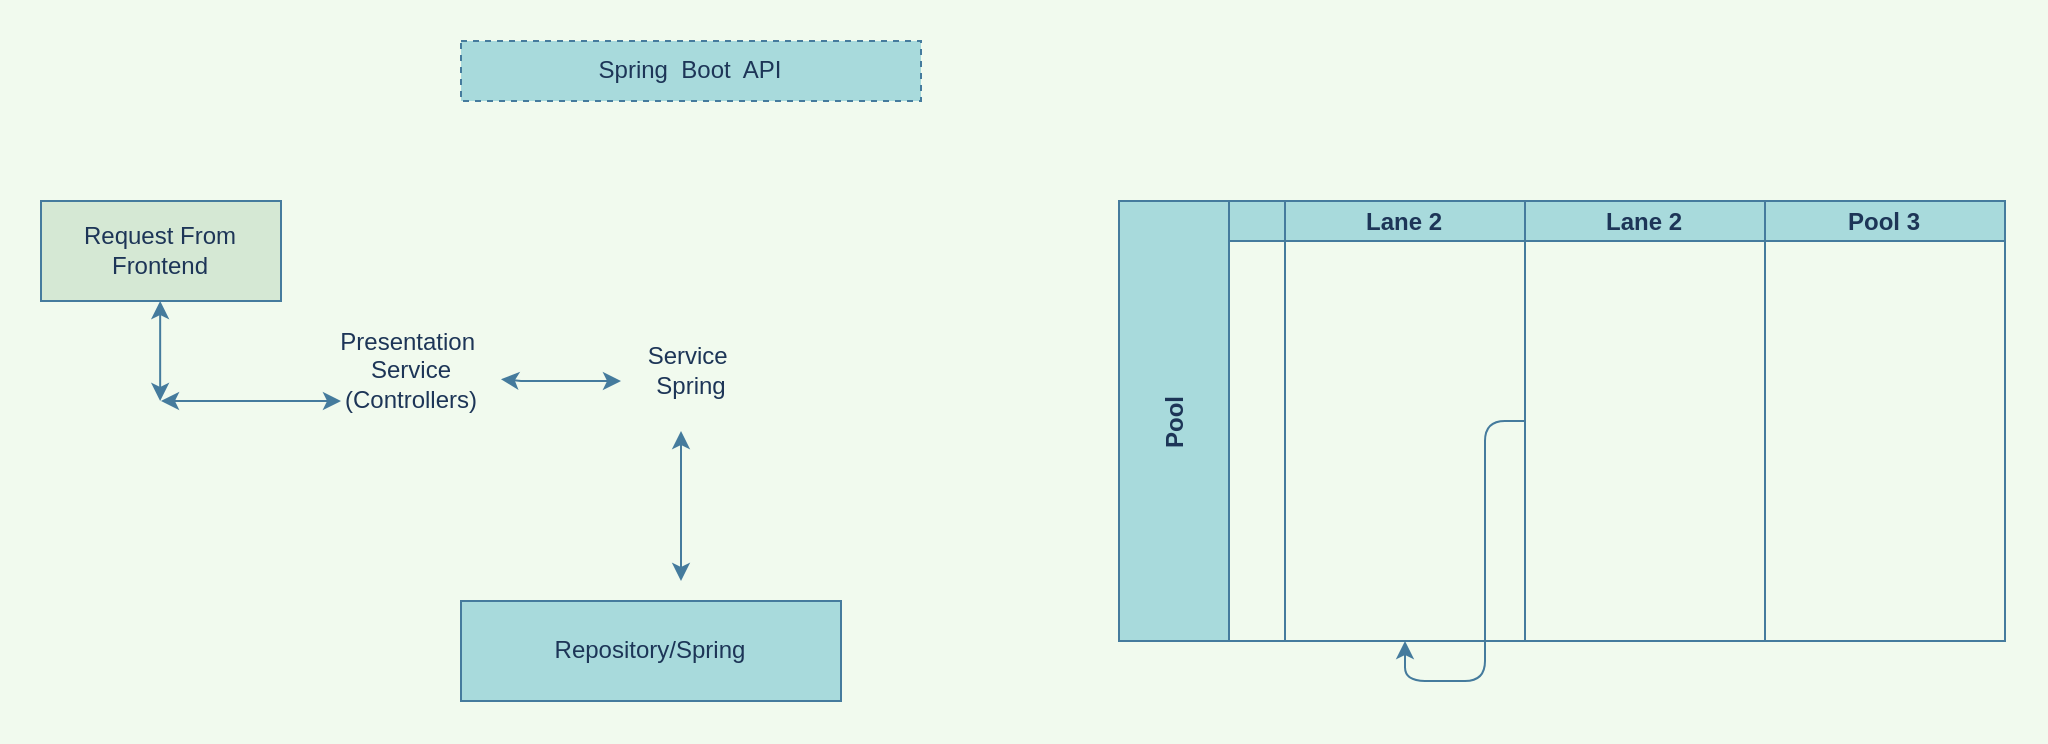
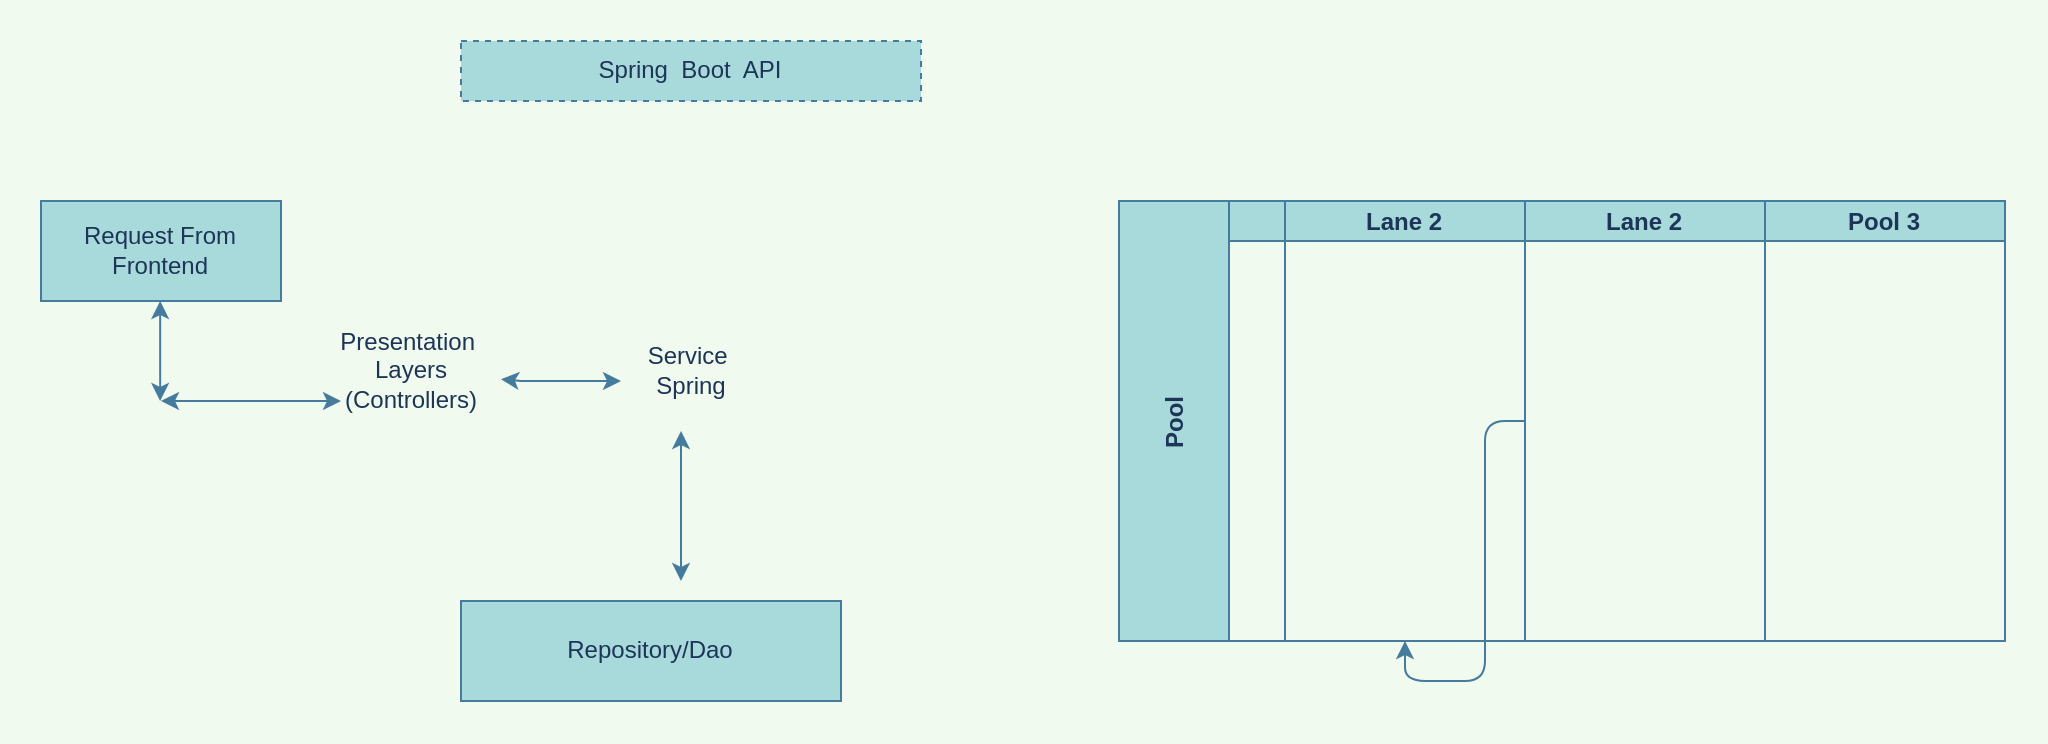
(161, 251) -> (161, 251)
(412, 371) -> (412, 371)
(651, 651) -> (651, 651)
